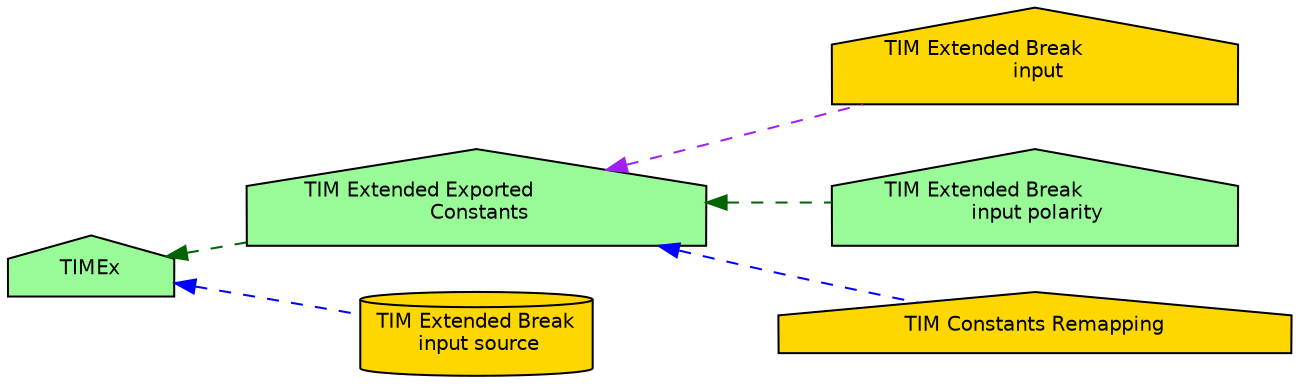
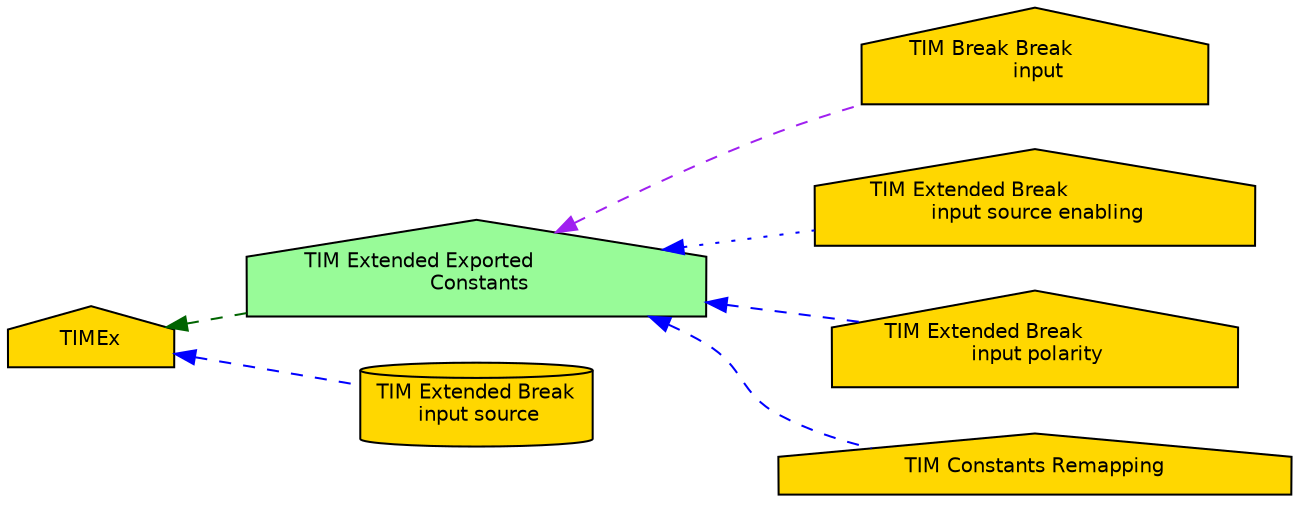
(1035, 61) -> (1035, 61)
(779, 203) -> (794, 313)
(1035, 203) -> (1035, 344)
none -> (1035, 203)
(91, 269) -> (91, 340)
